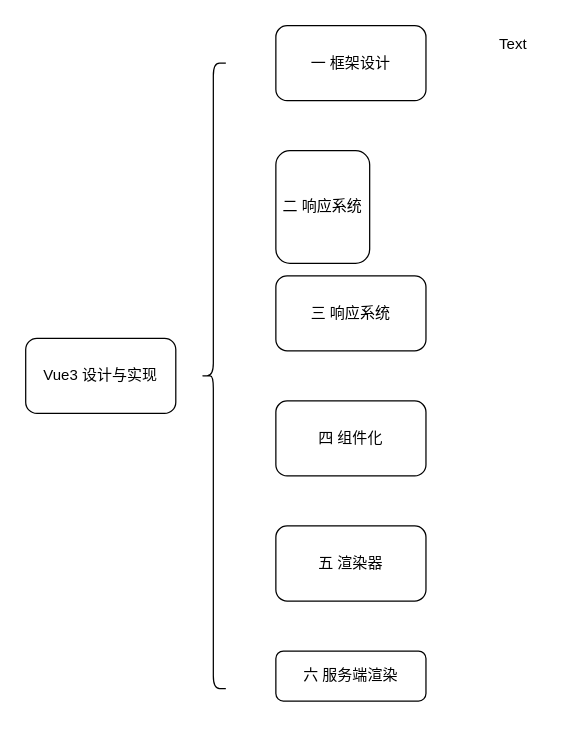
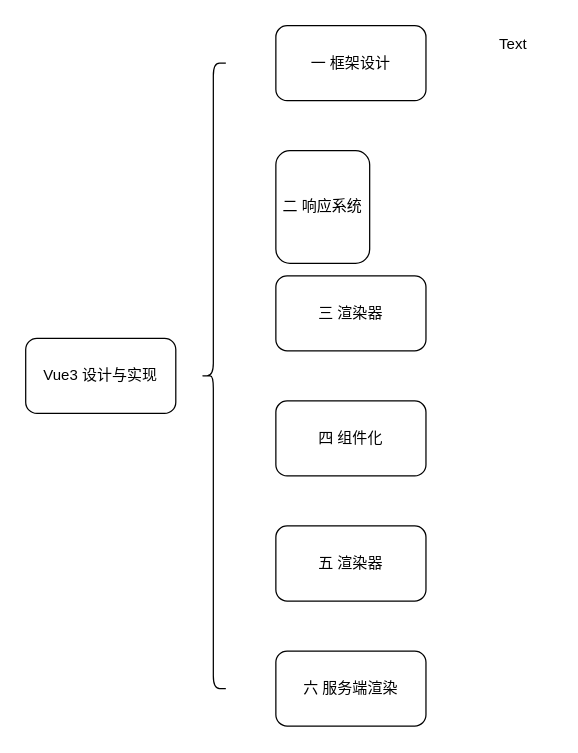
(351, 313) -> (351, 313)
(351, 676) -> (351, 688)
